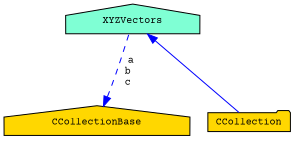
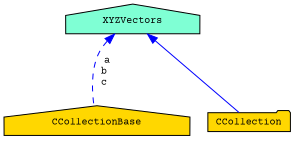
(119, 66) -> (93, 72)
